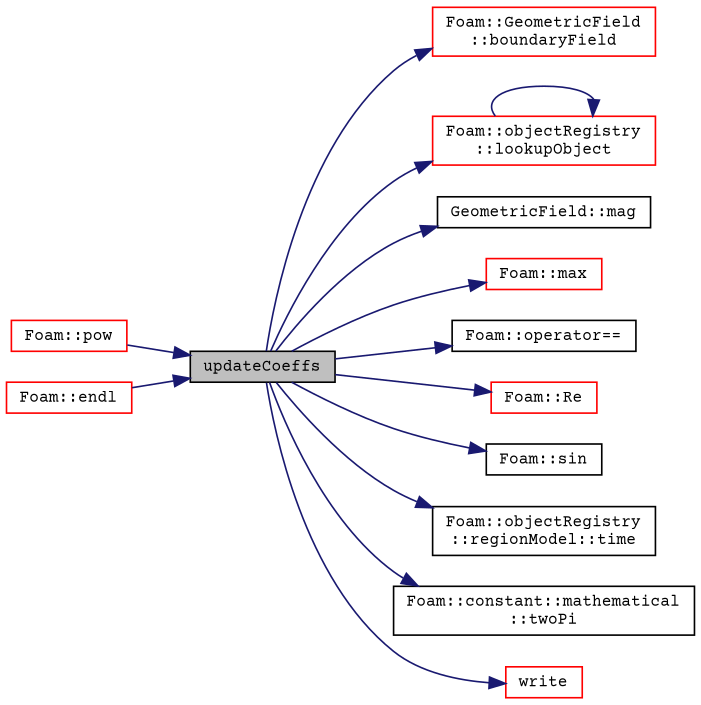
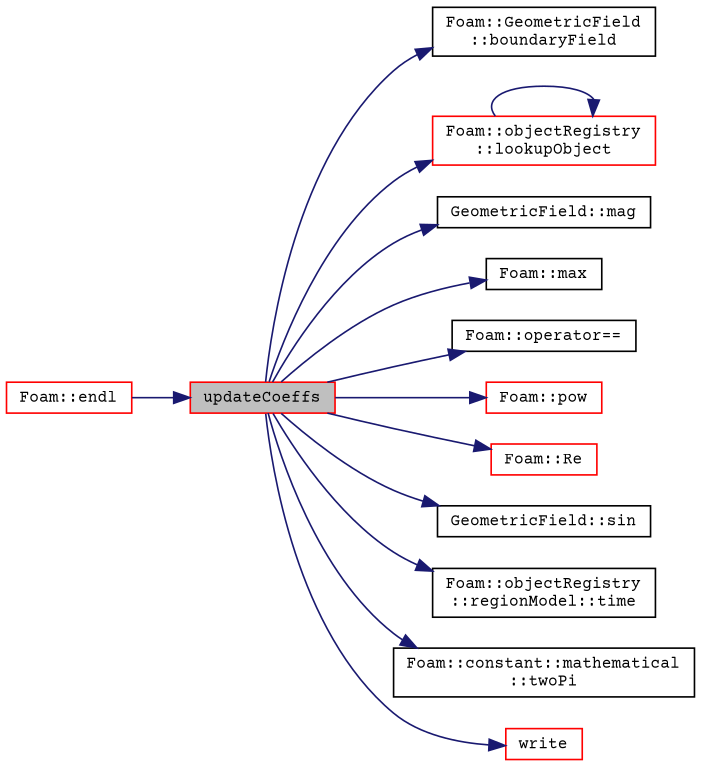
(544, 32) -> (544, 32)
(544, 274) -> (544, 274)
(151, 349) -> (402, 398)
(263, 367) -> (263, 398)
(544, 459) -> (544, 521)
